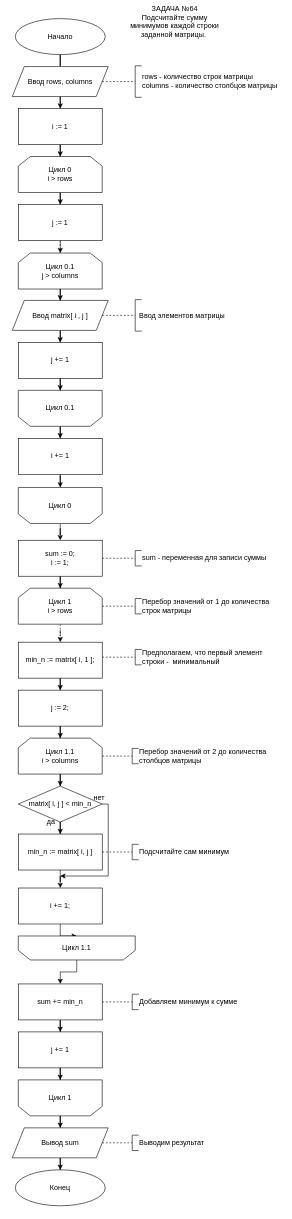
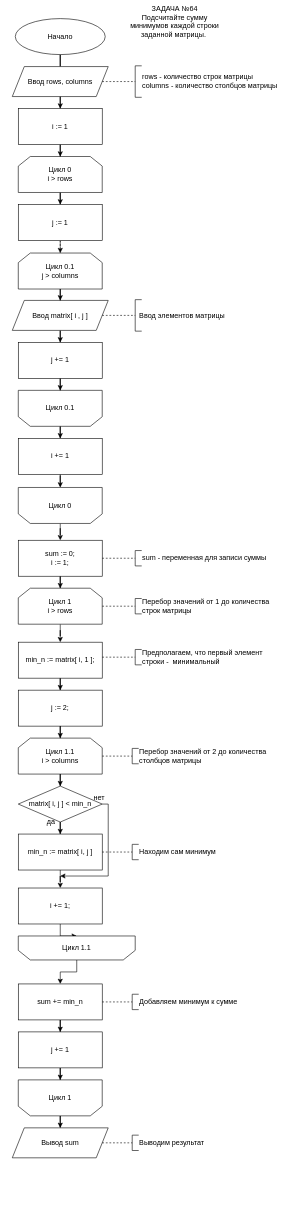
(60, 635) -> (60, 635)
(184, 852) -> (176, 852)
(60, 1166) -> none
(60, 1188) -> none
